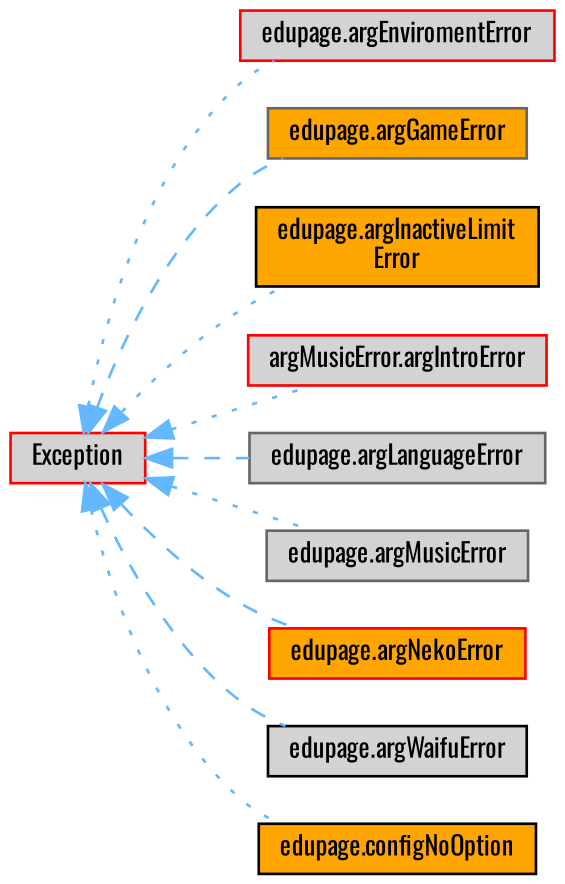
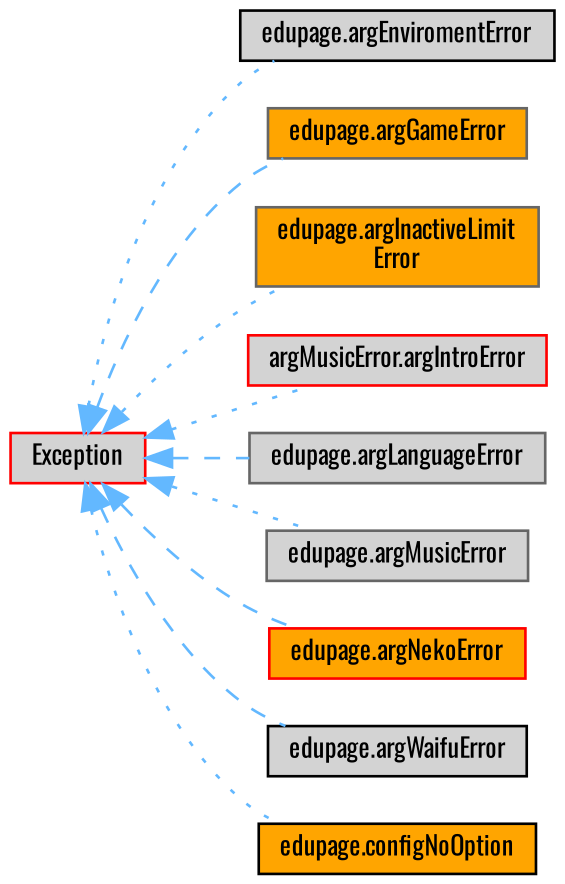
(397, 36) -> (397, 36)
(397, 247) -> (397, 247)
